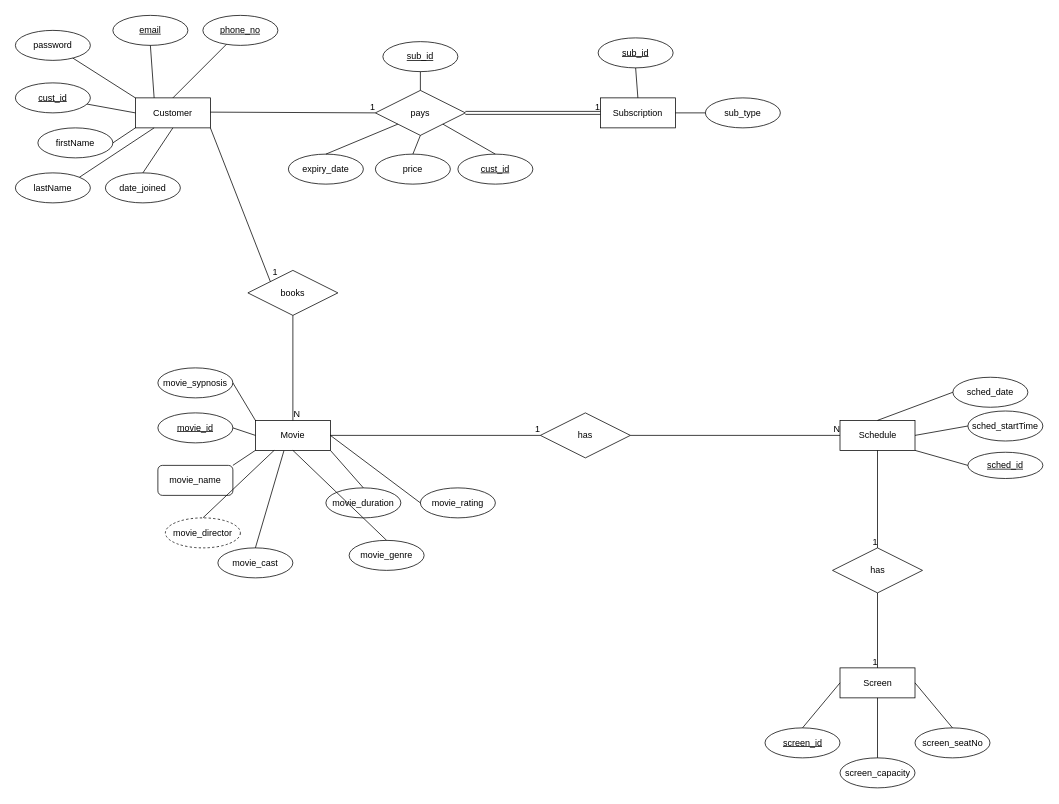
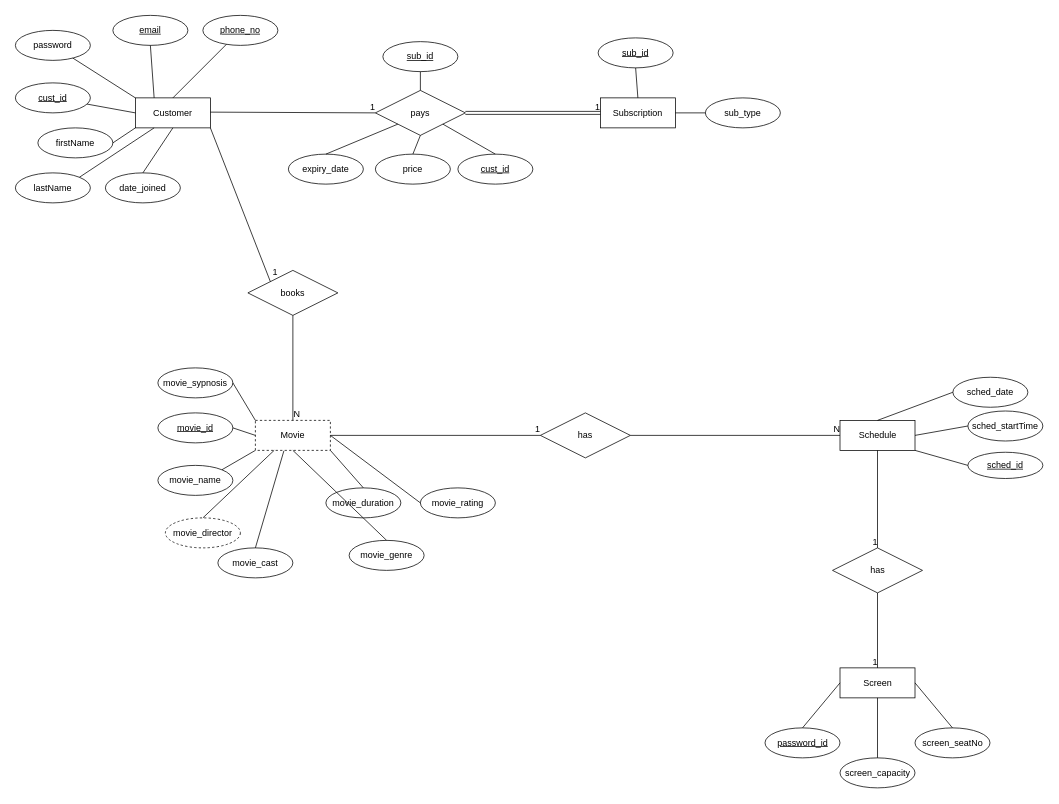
(293, 435) -> (293, 435)
(195, 480) -> (195, 480)
(803, 743) -> (803, 743)
